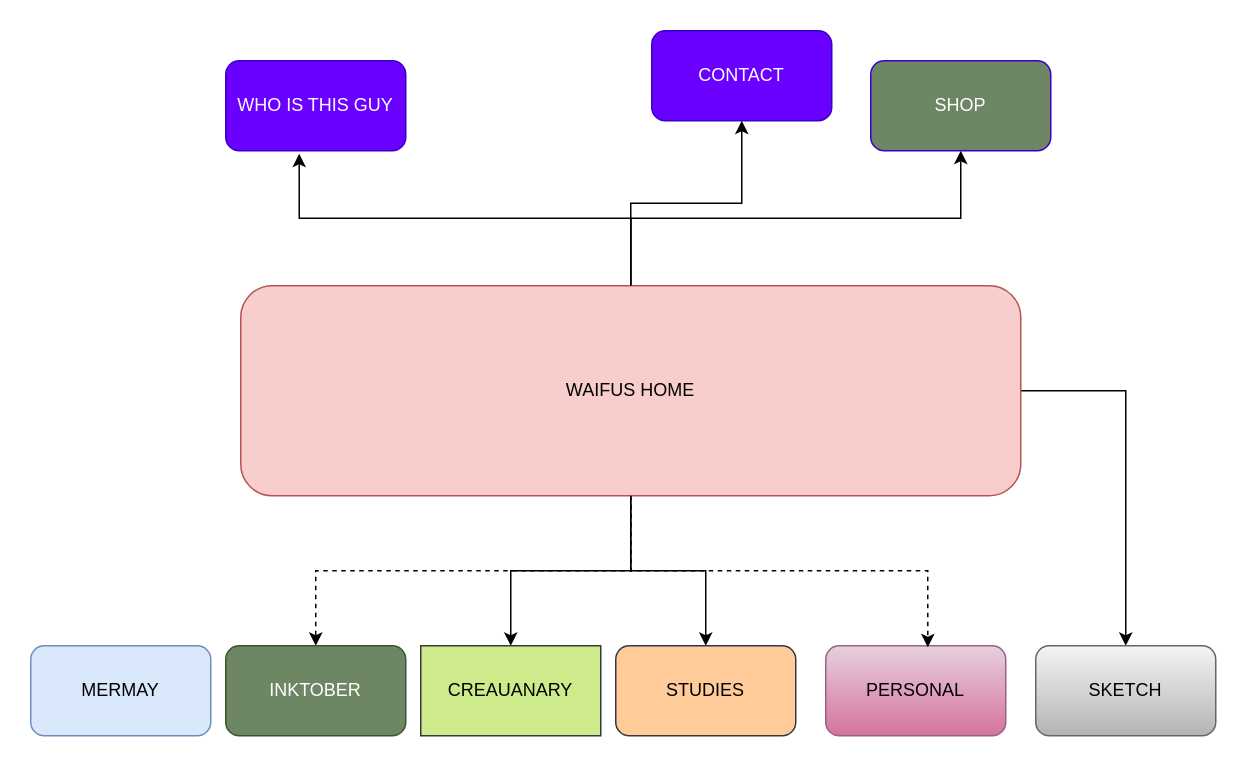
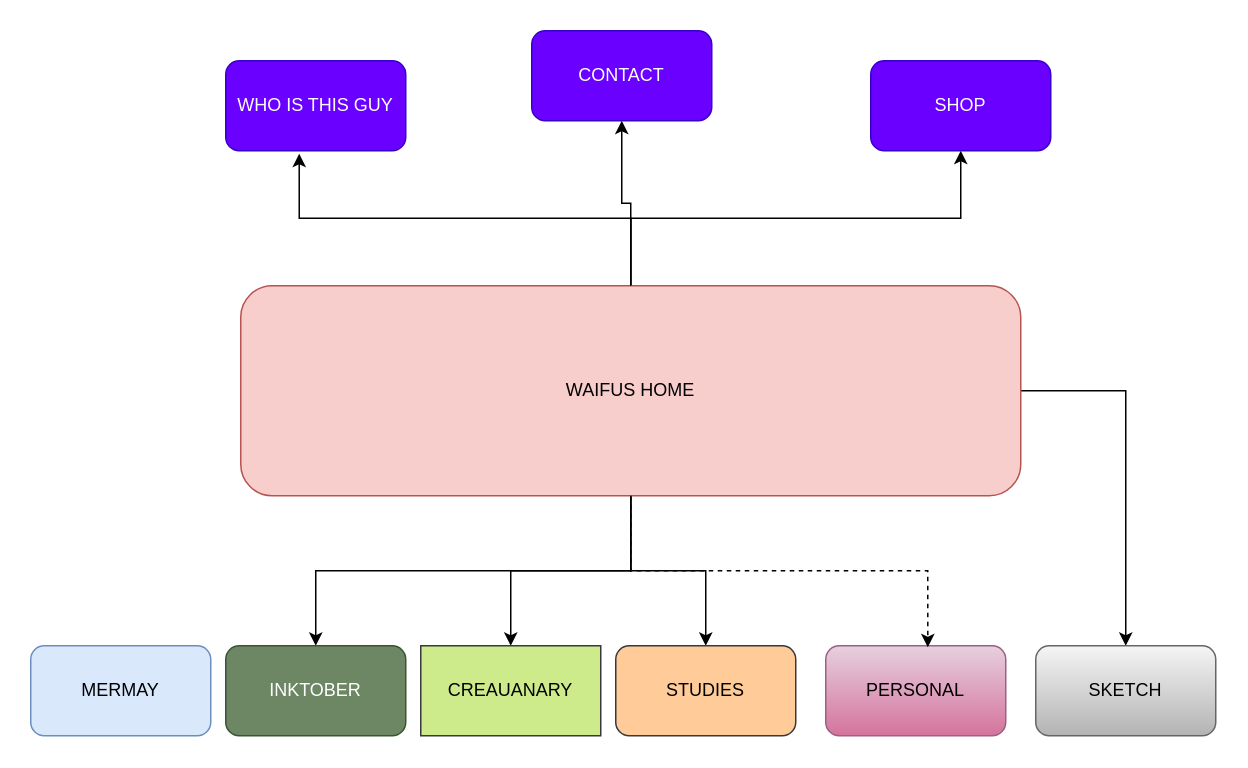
(742, 76) -> (622, 76)
(961, 106) -> (961, 106)
(382, 571) -> (382, 571)
